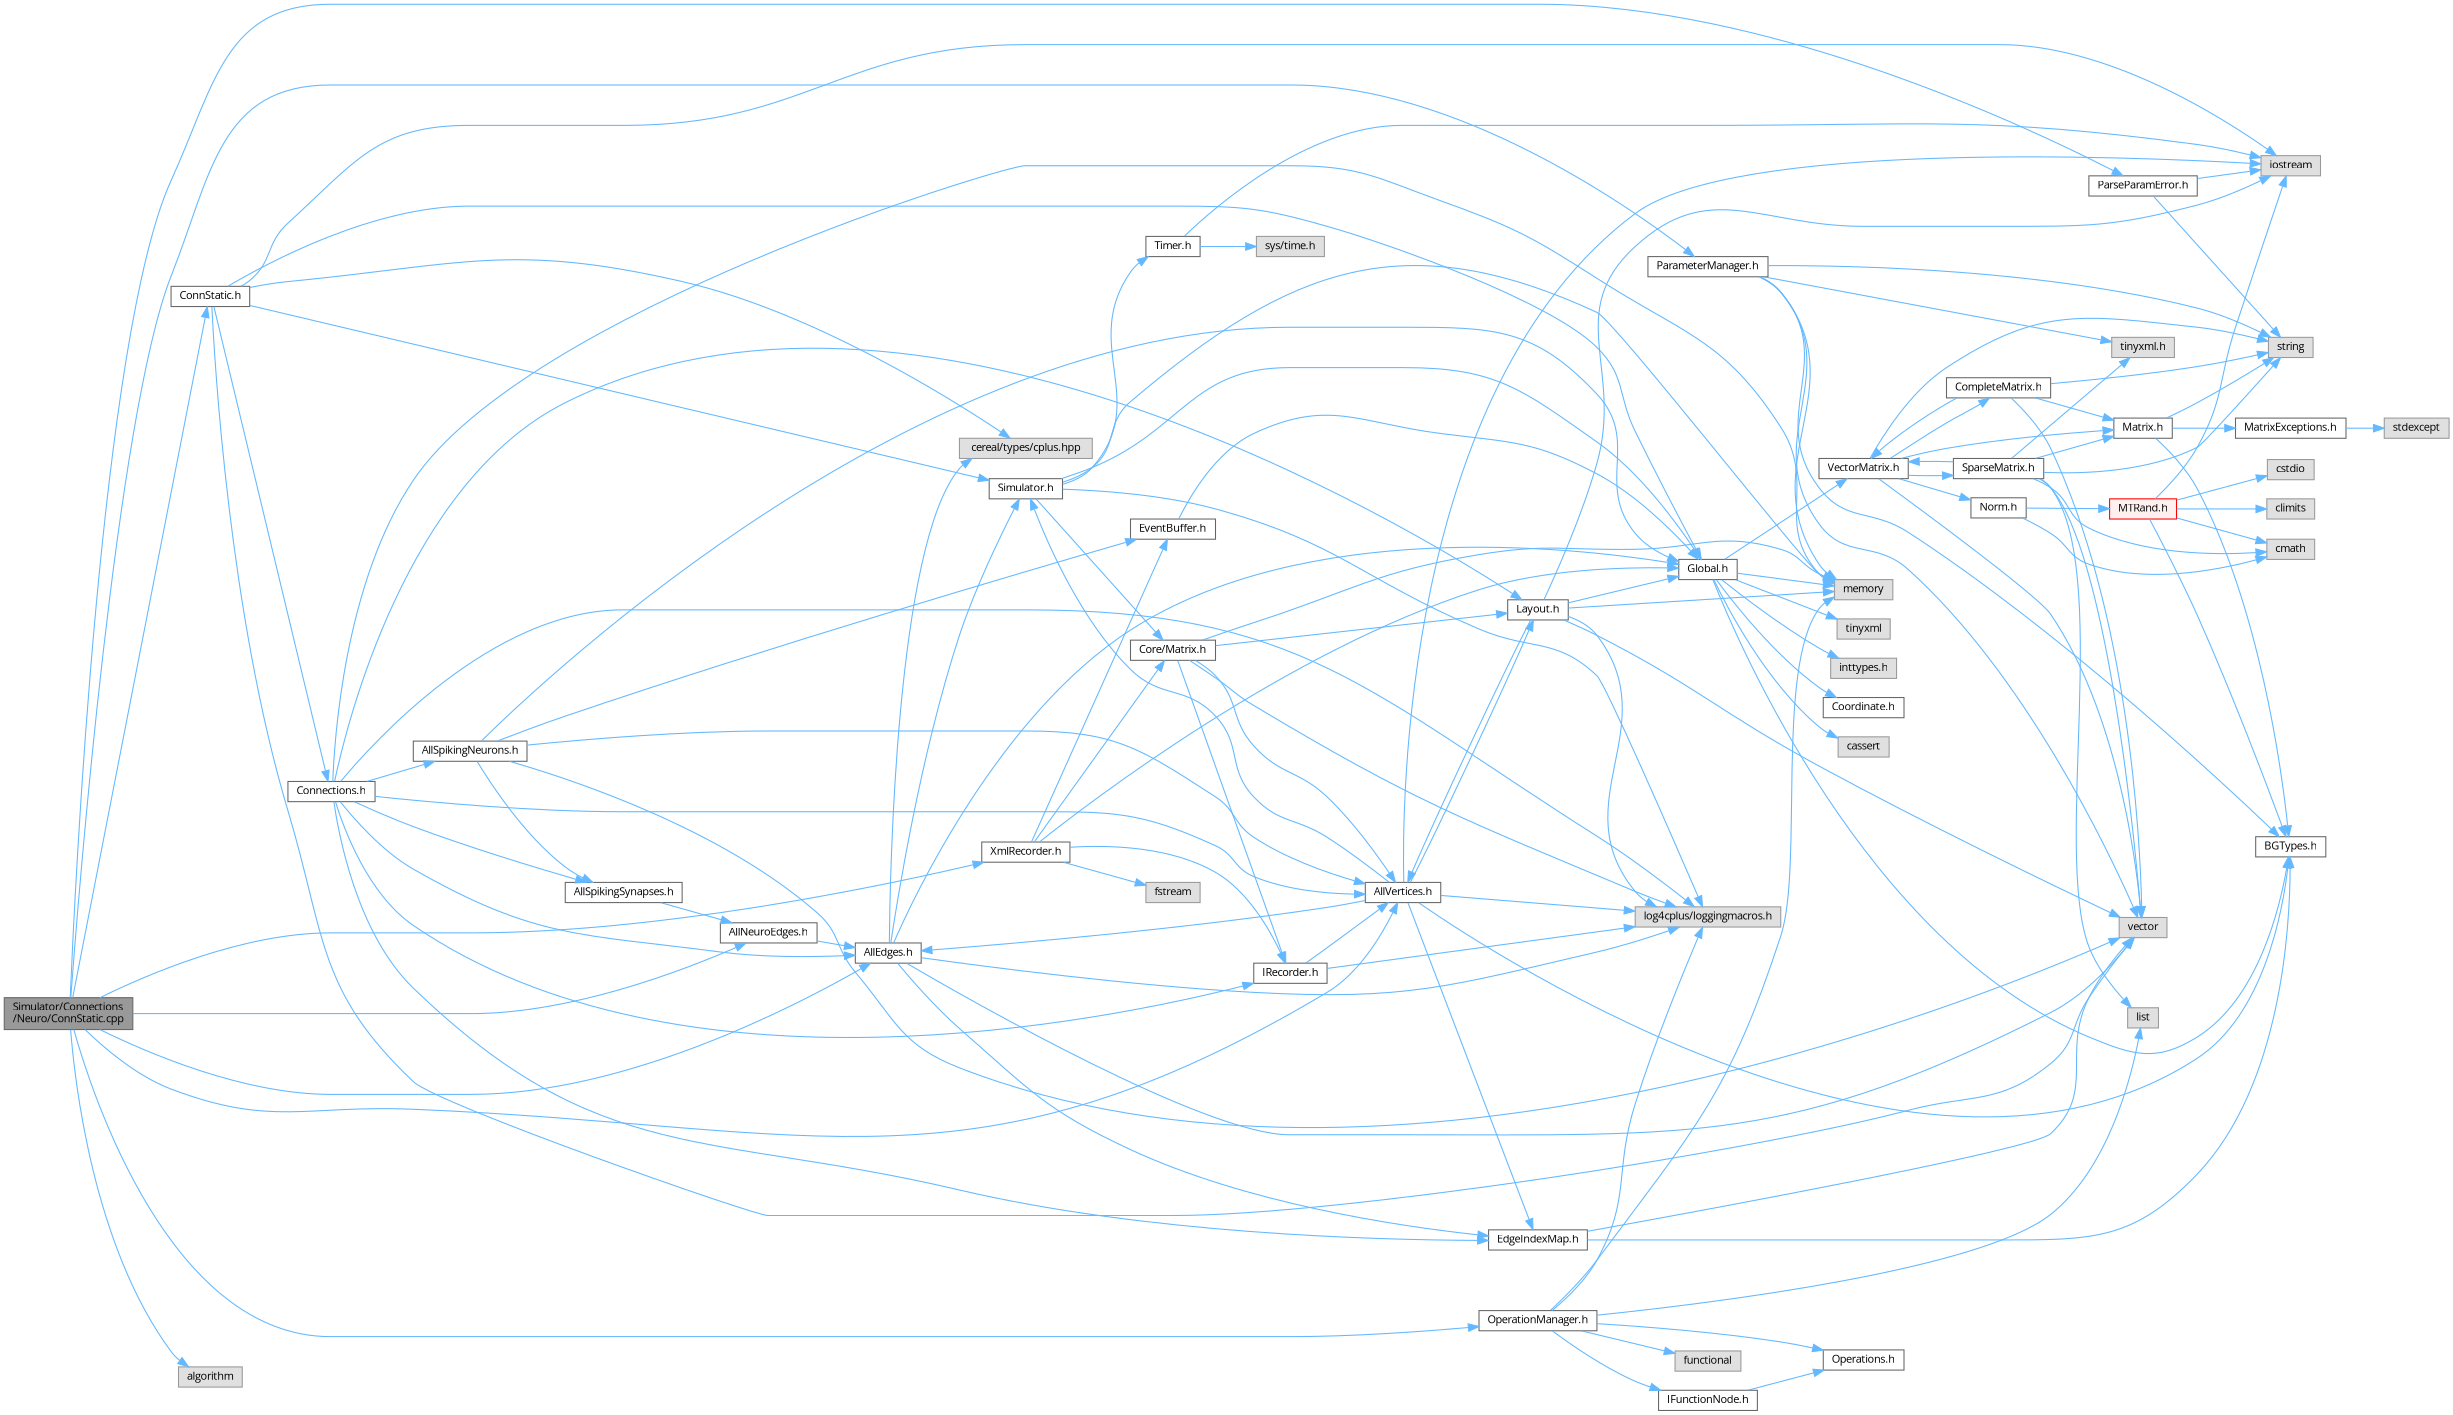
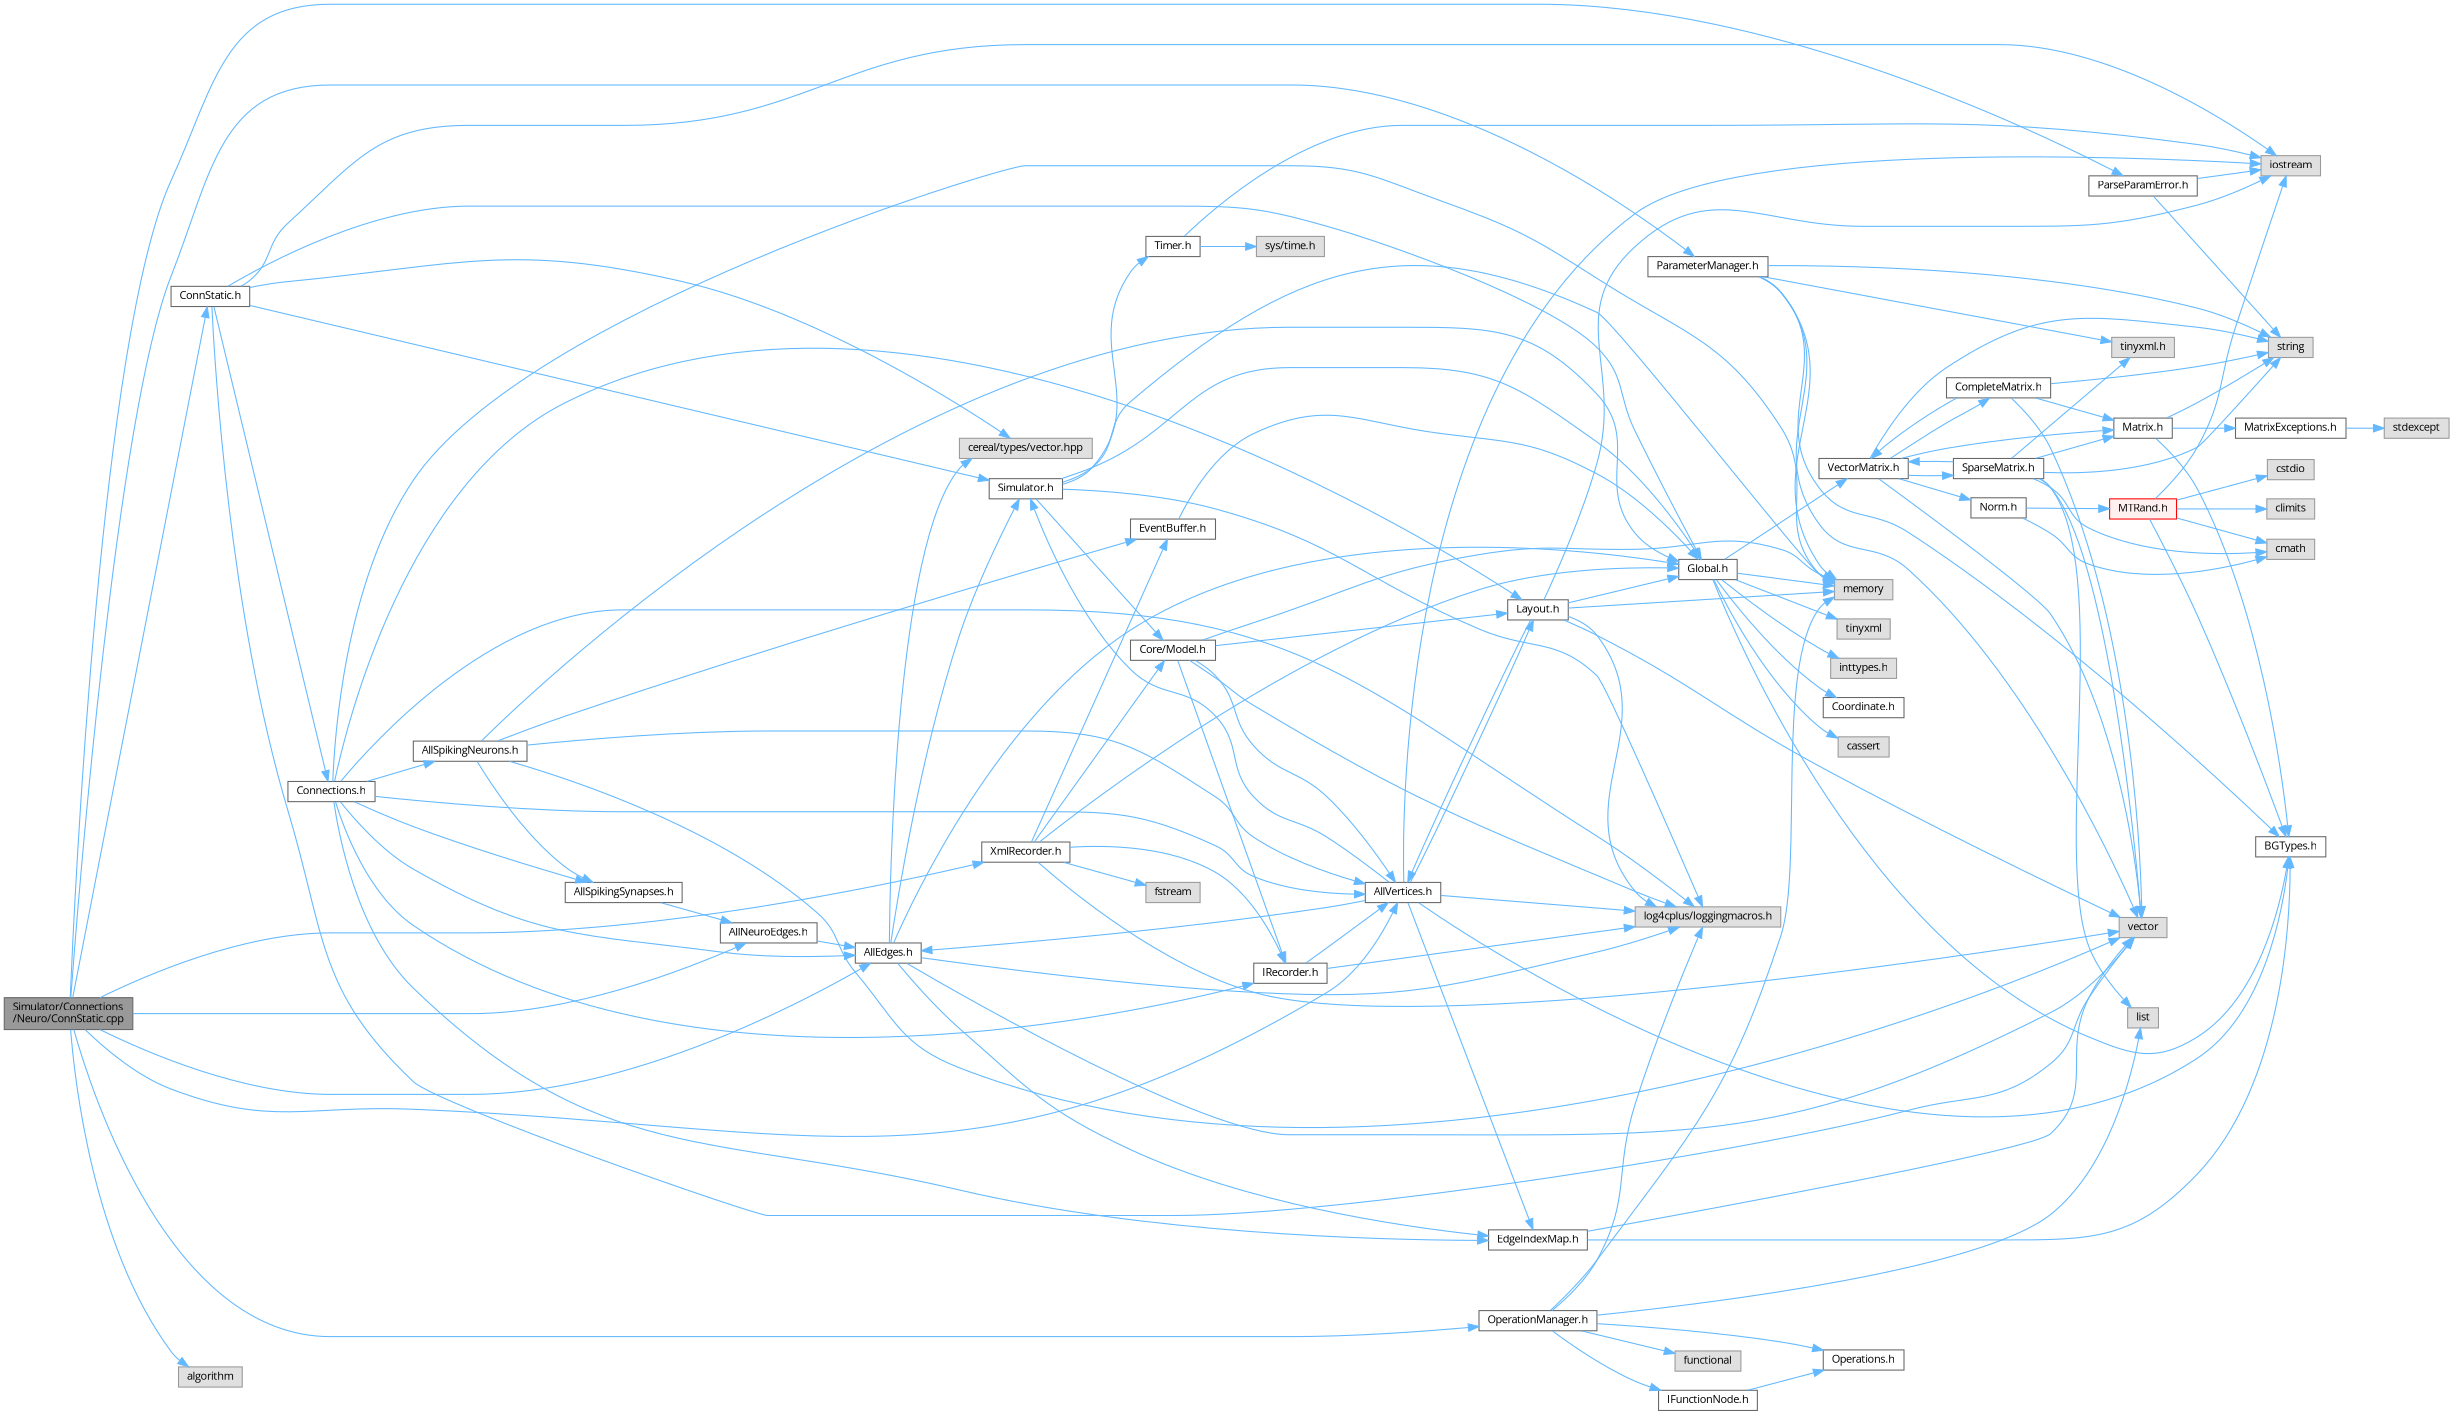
(1026, 448) -> (1026, 448)
(1173, 650) -> (1173, 650)
none -> (1556, 1000)
